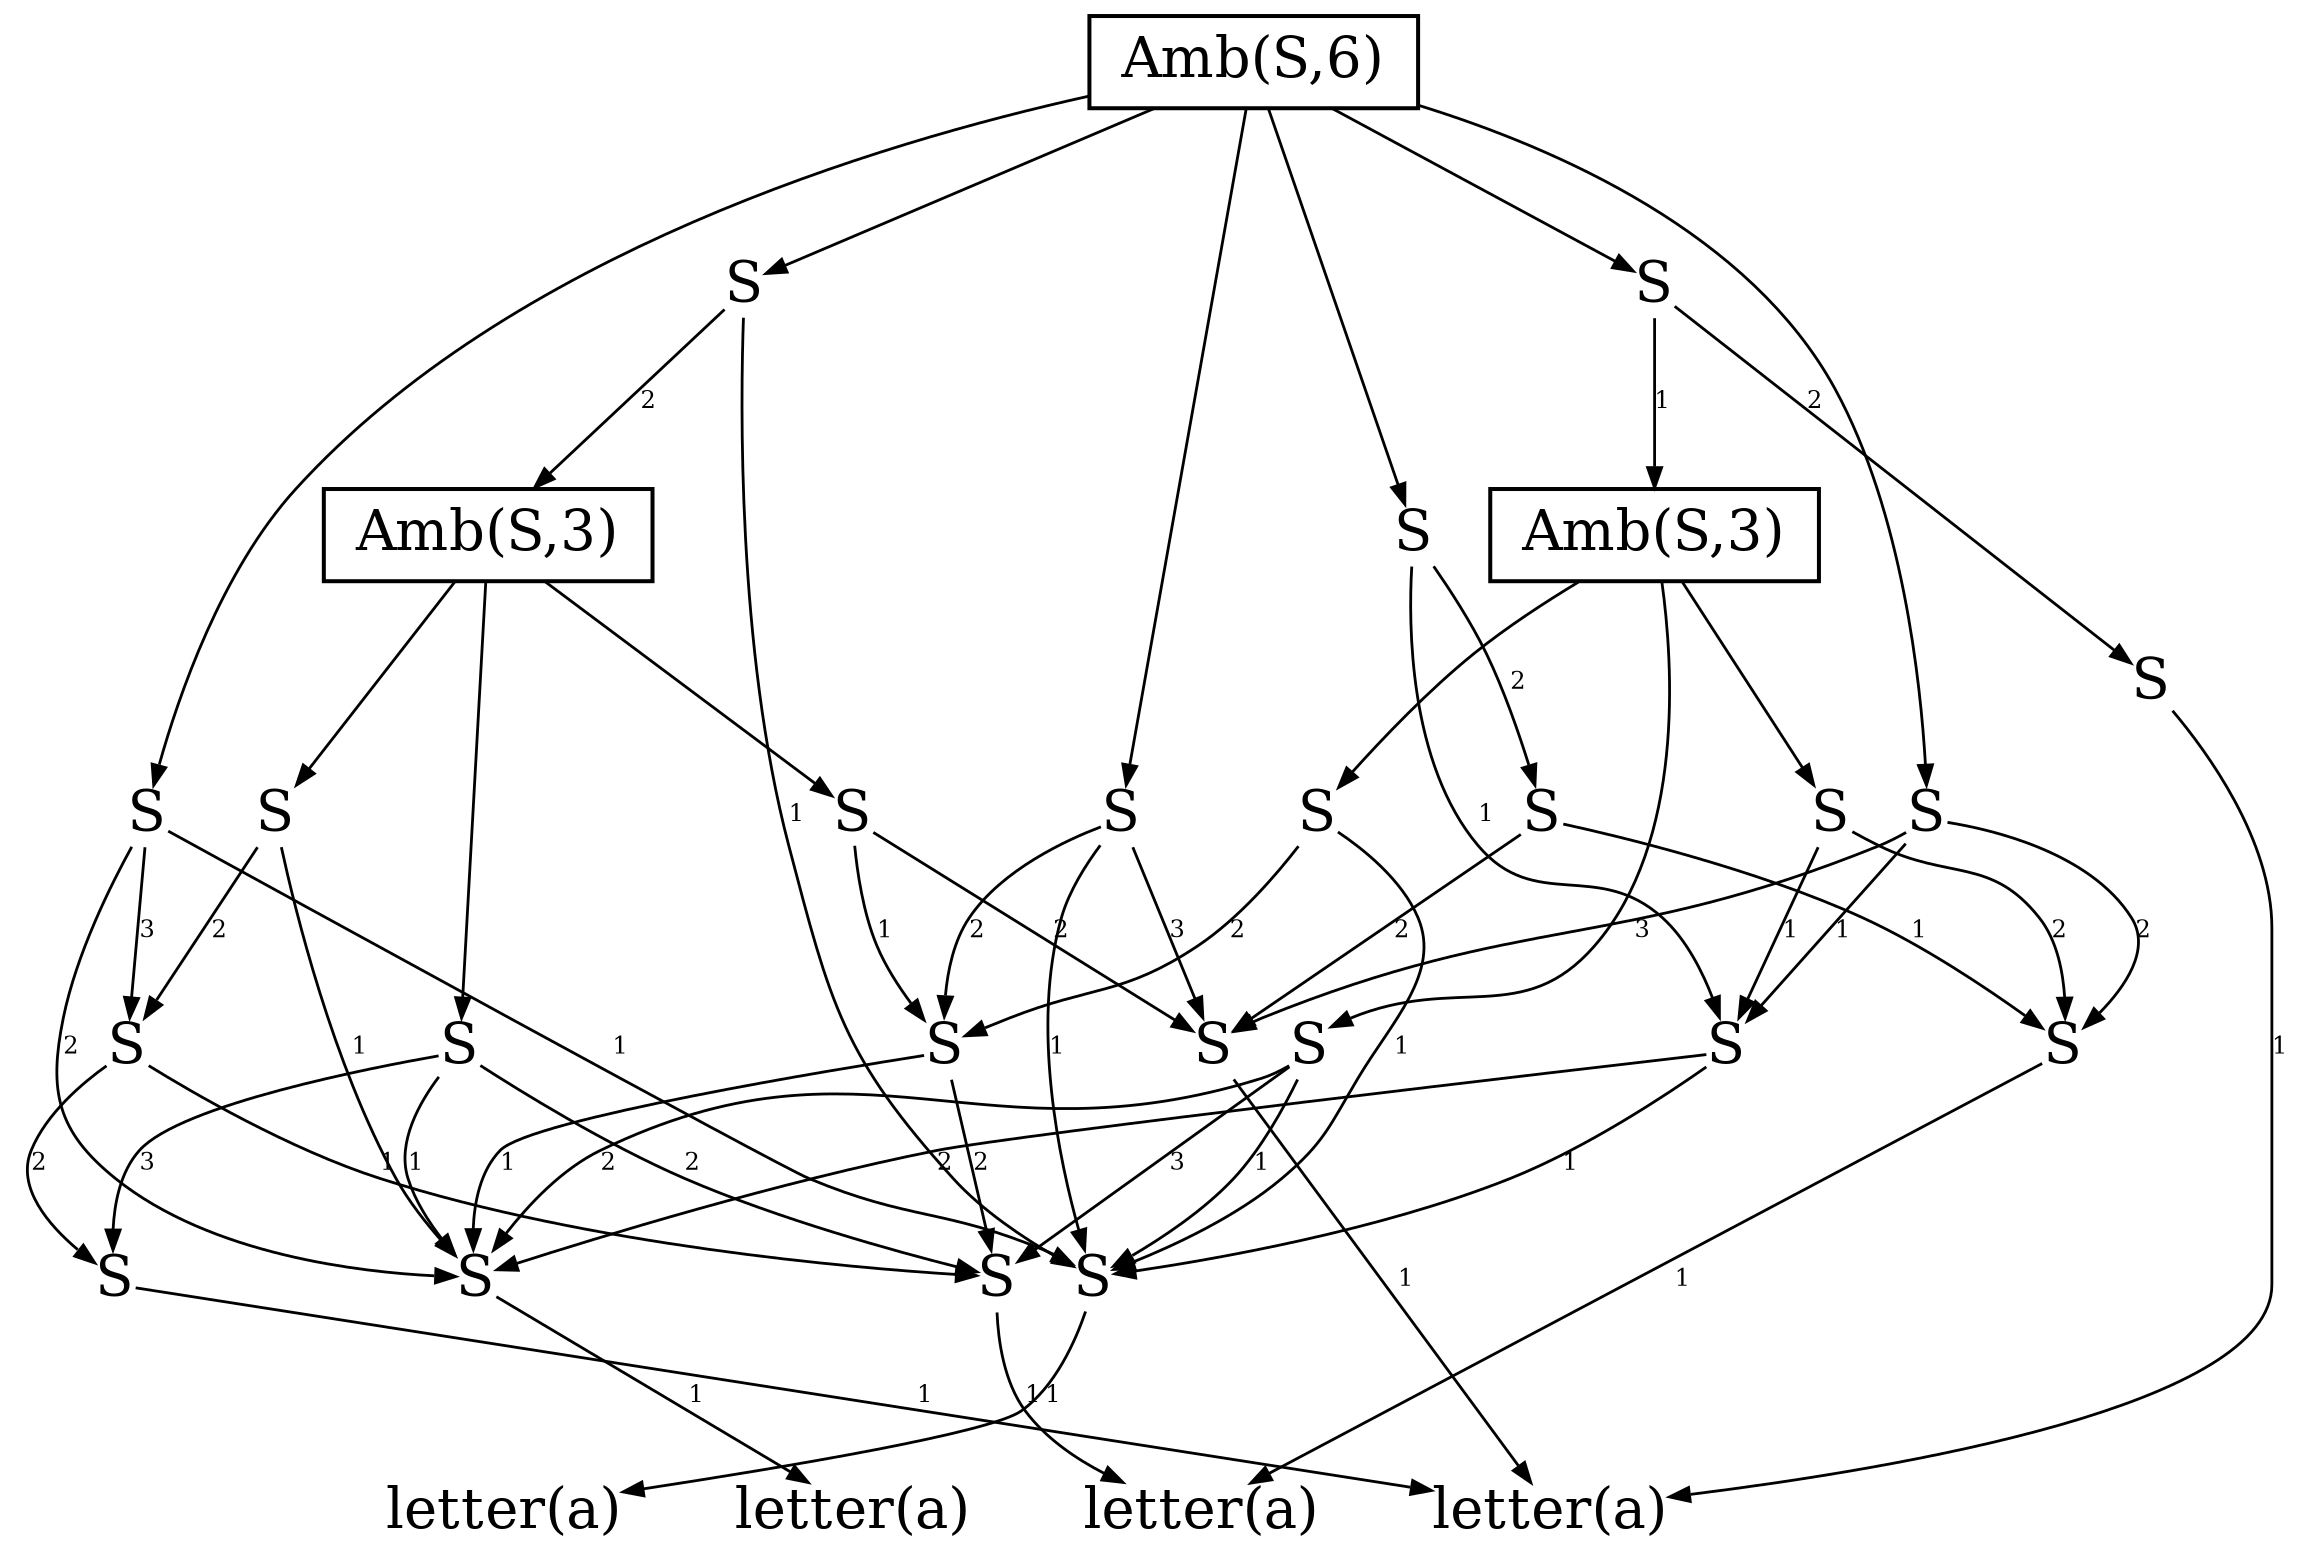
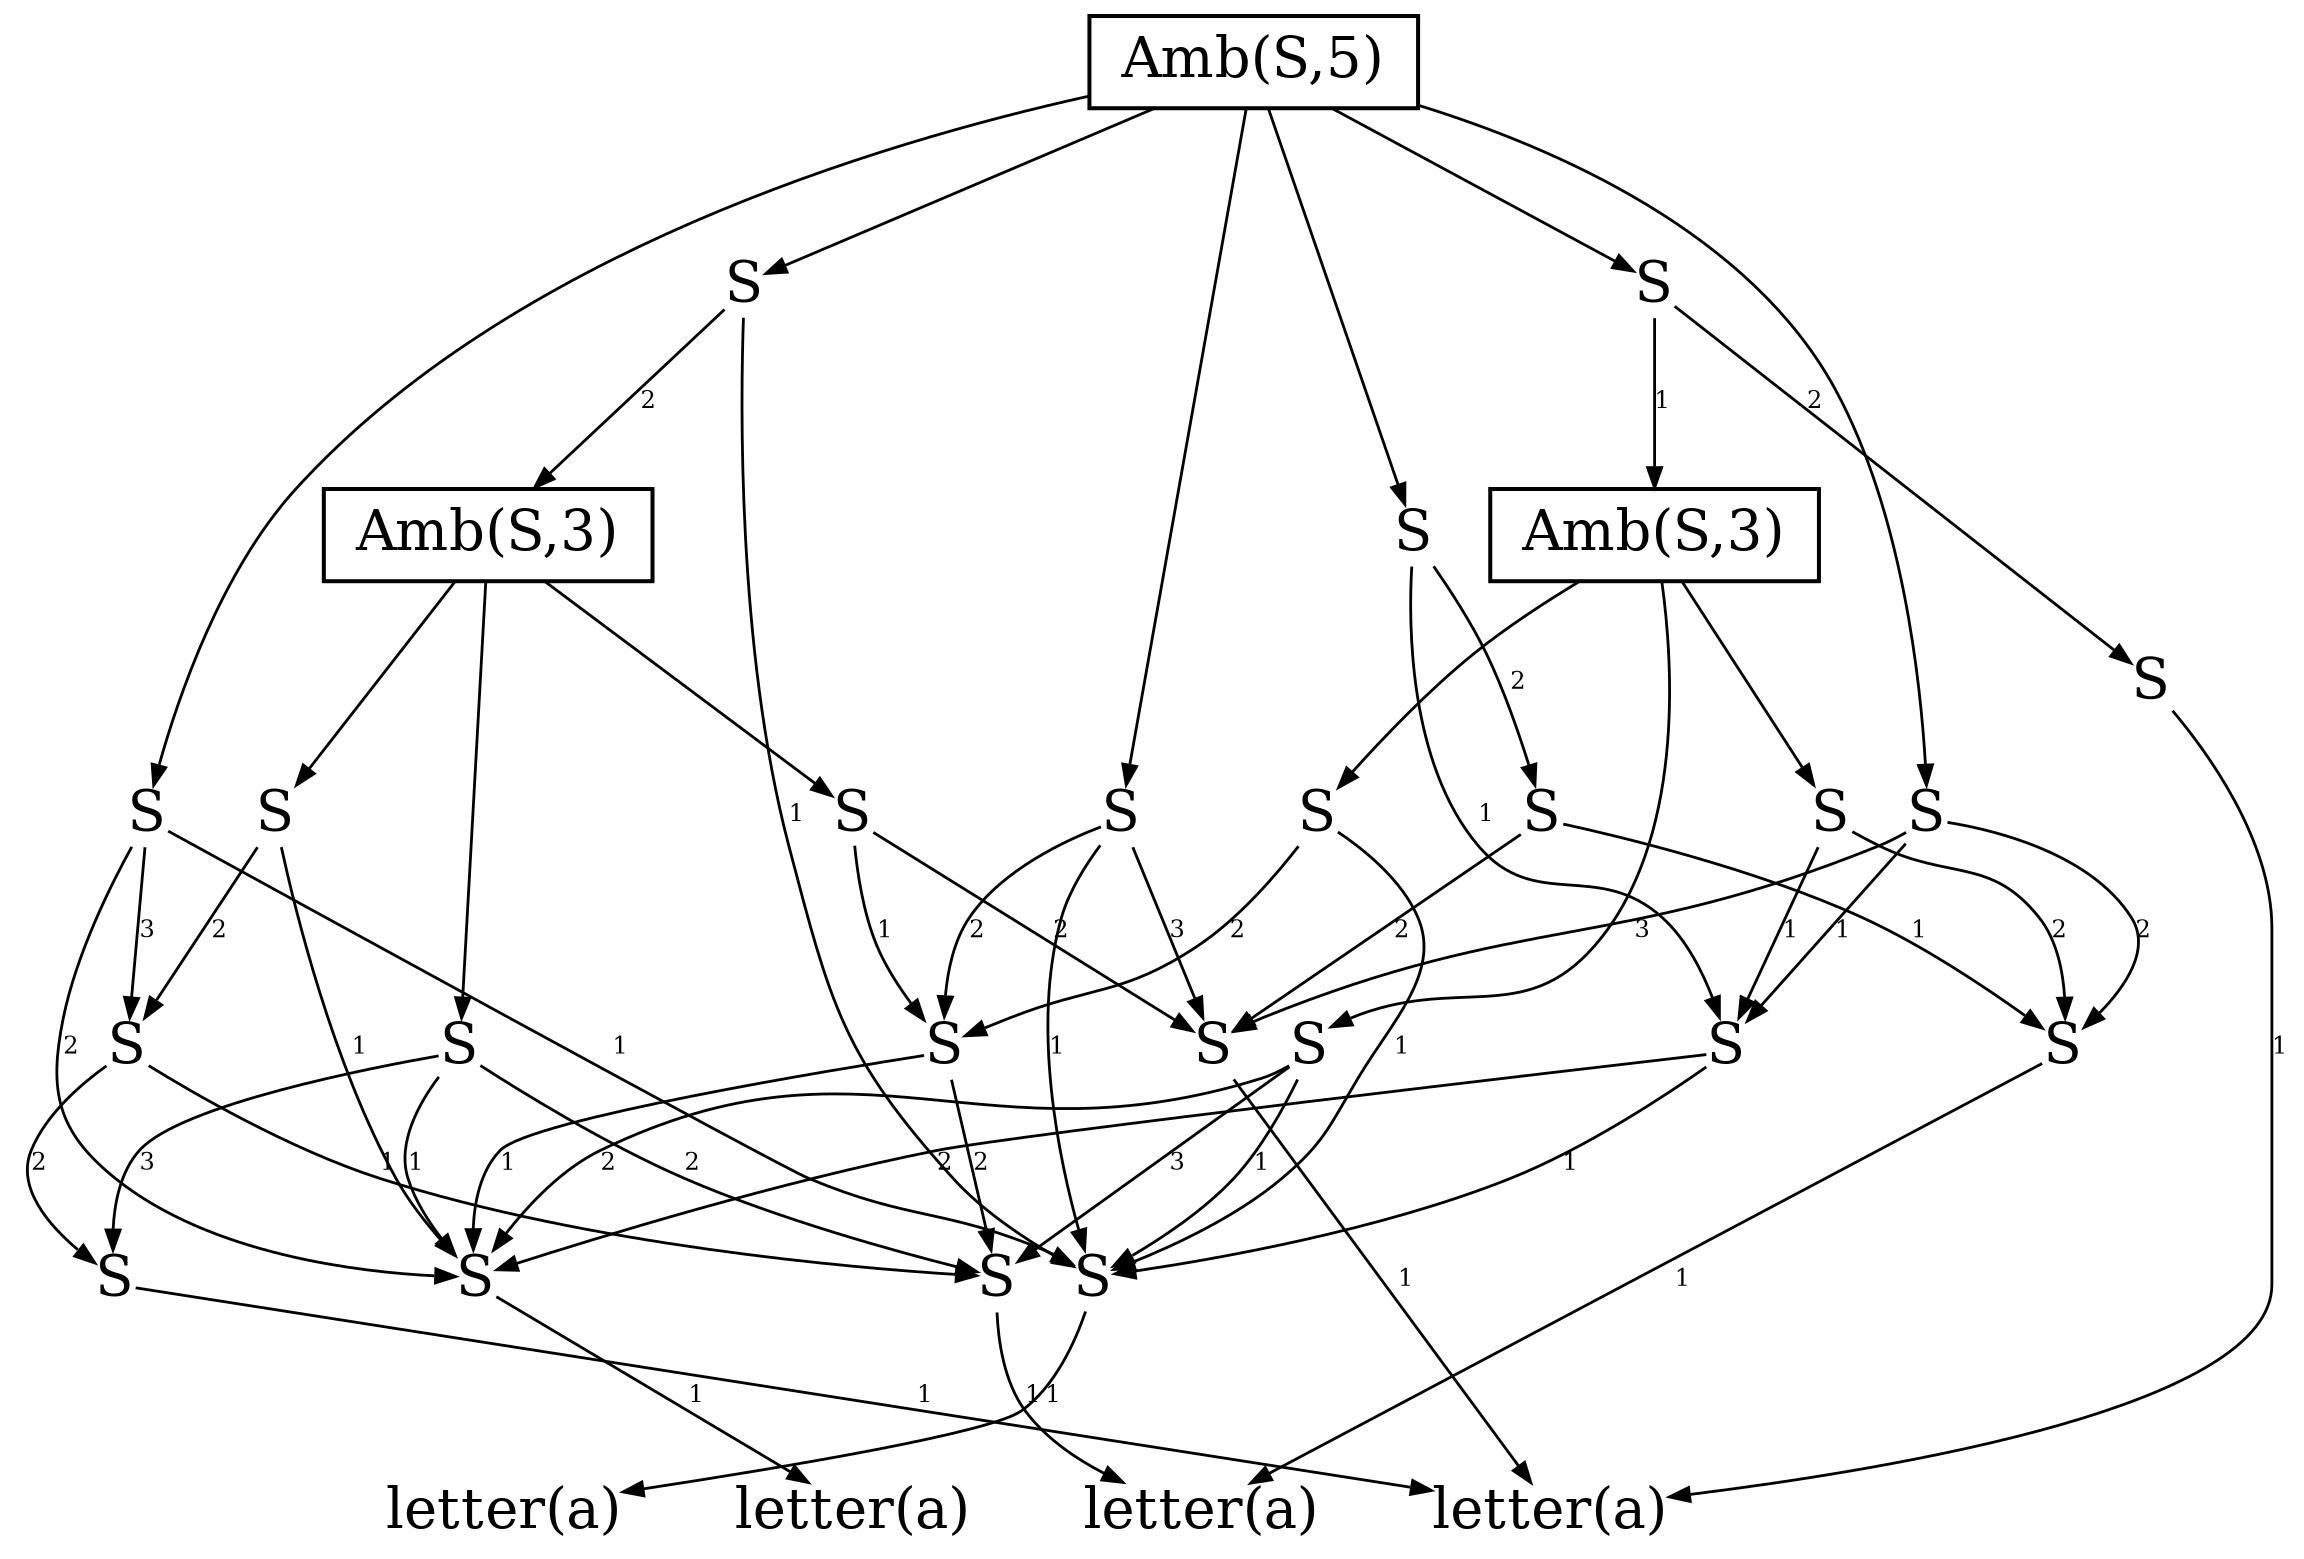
(1254, 62) -> (1254, 62)
